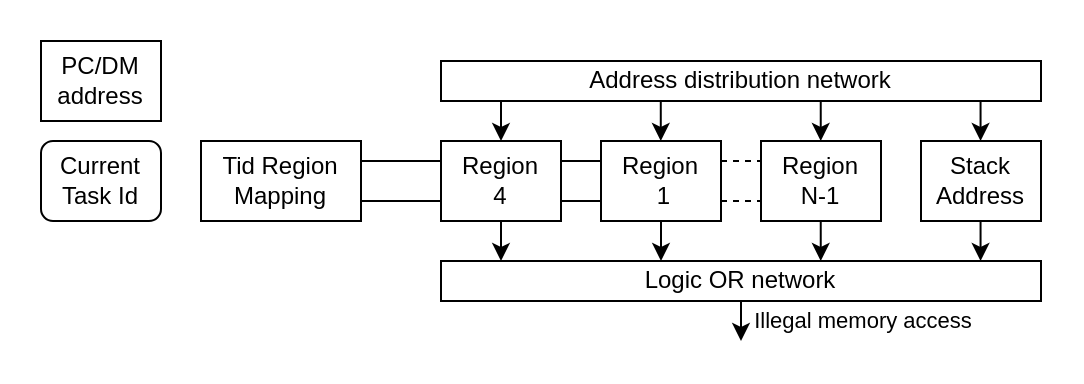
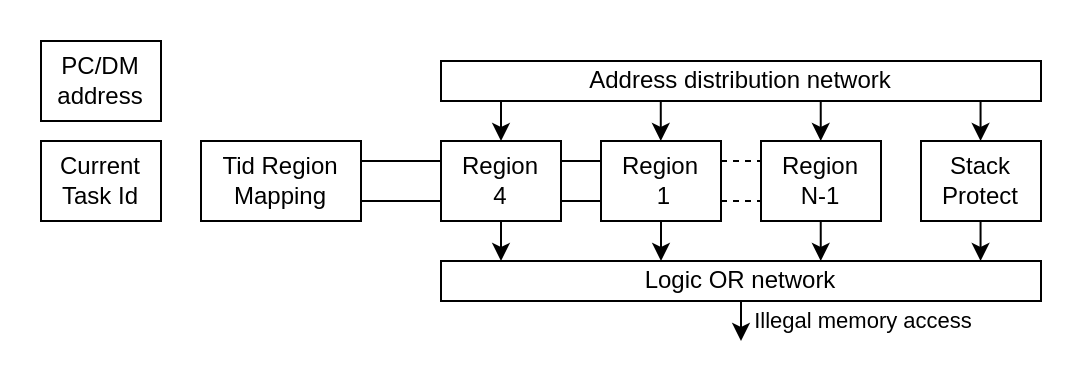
(101, 181) -> (101, 181)
(981, 181) -> (981, 181)
